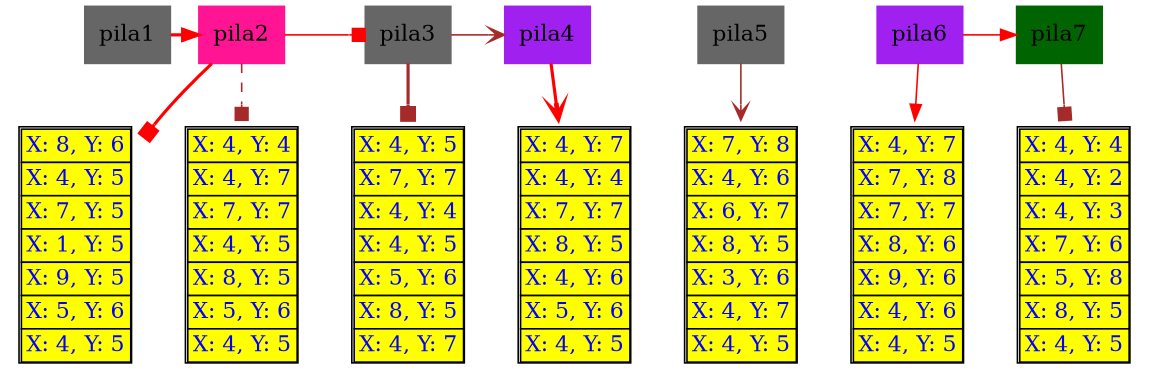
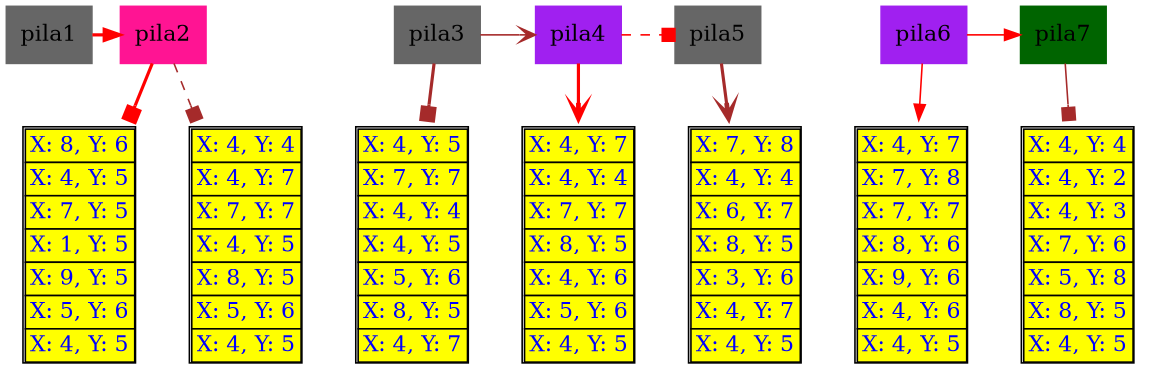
(317, 35) -> none
none -> (640, 35)
(741, 84) -> (724, 84)
(742, 178) -> (746, 178)
